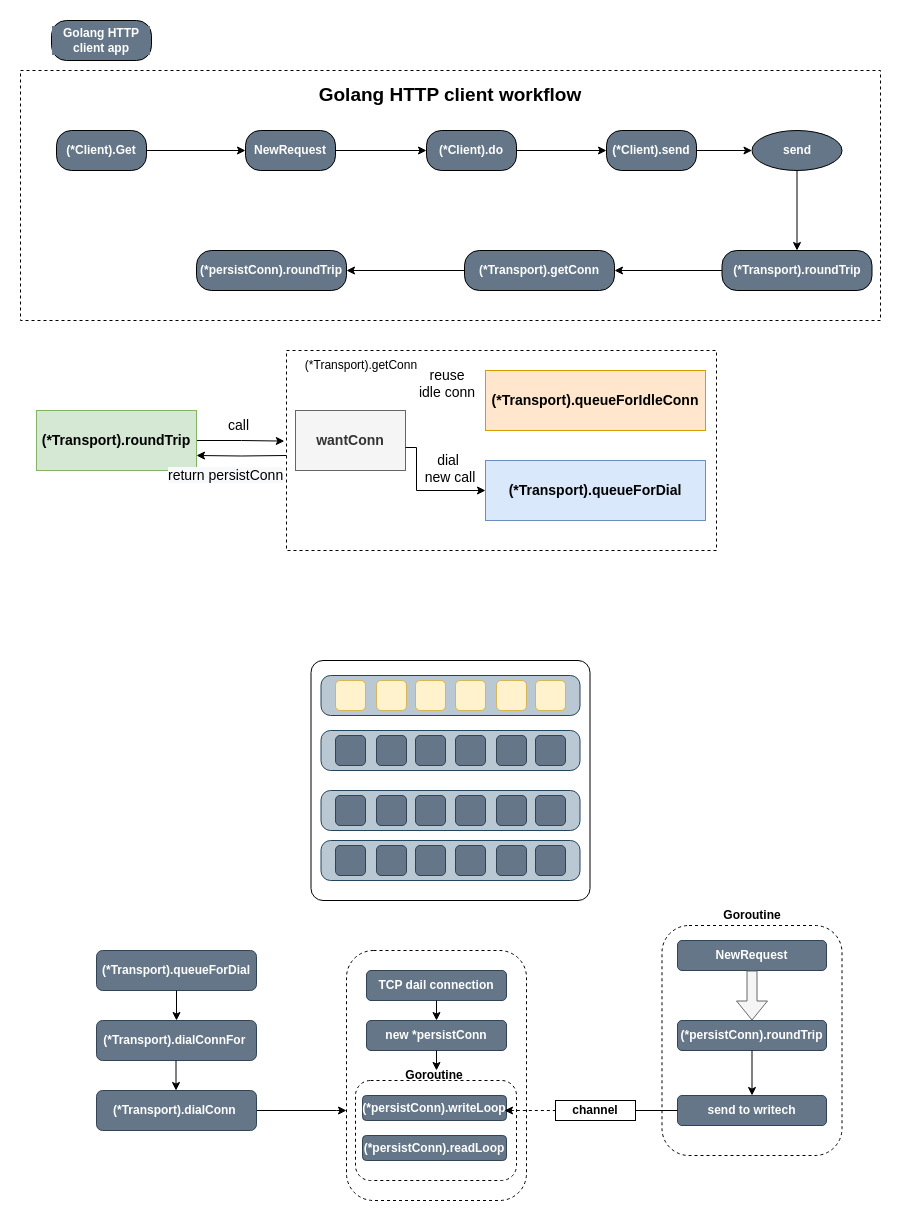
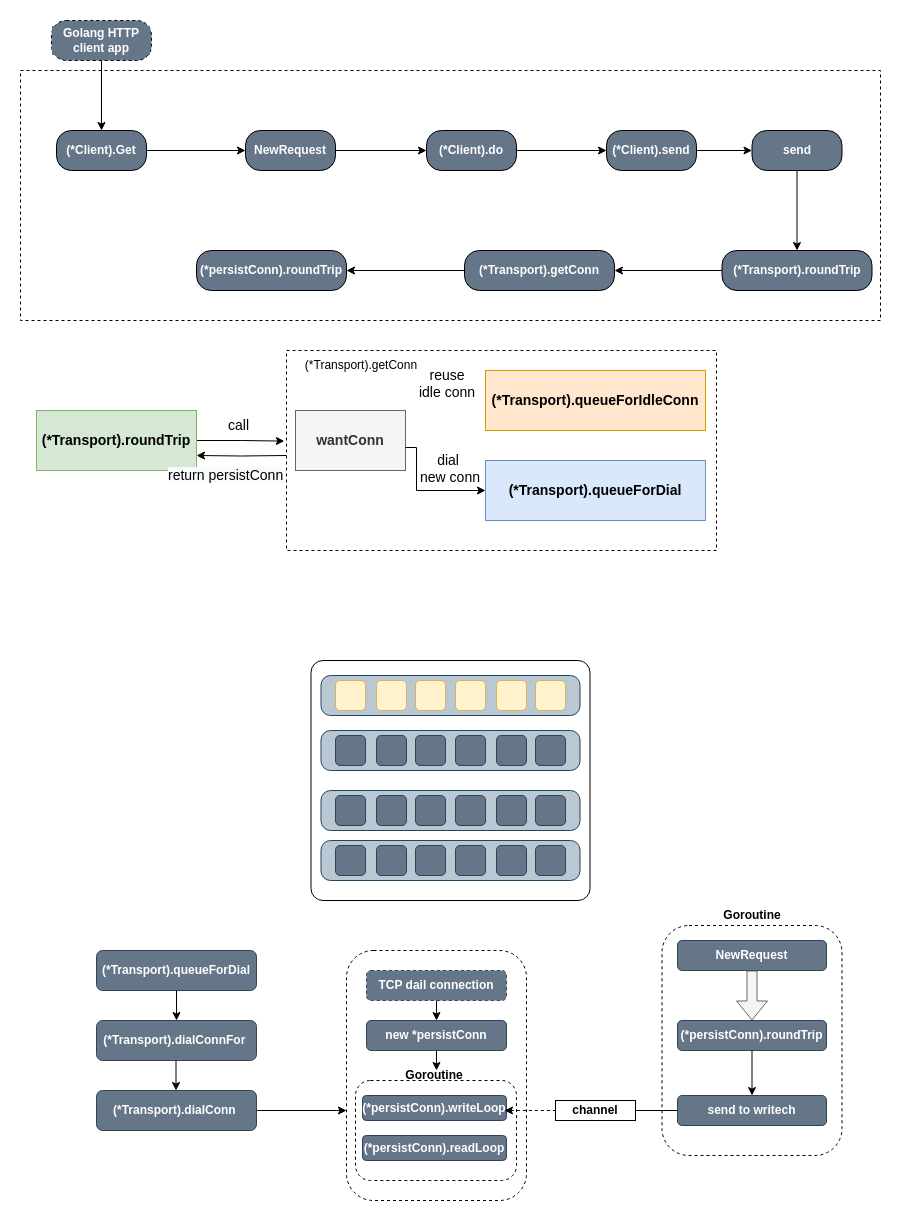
(102, 41) -> (102, 41)
none -> (102, 92)
(451, 96) -> none
(797, 151) -> (797, 151)
(451, 467) -> (451, 467)
(437, 986) -> (437, 986)
